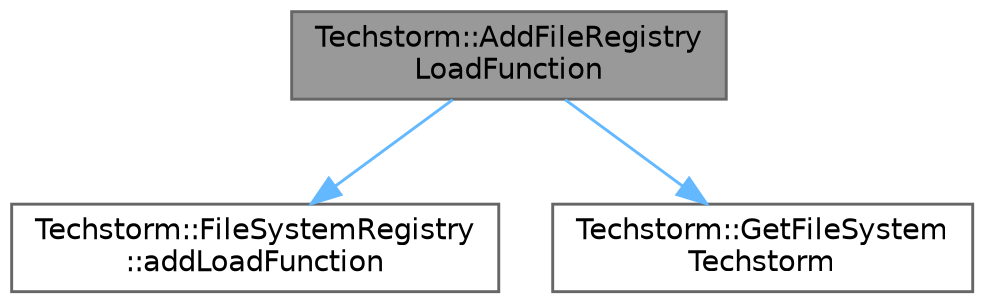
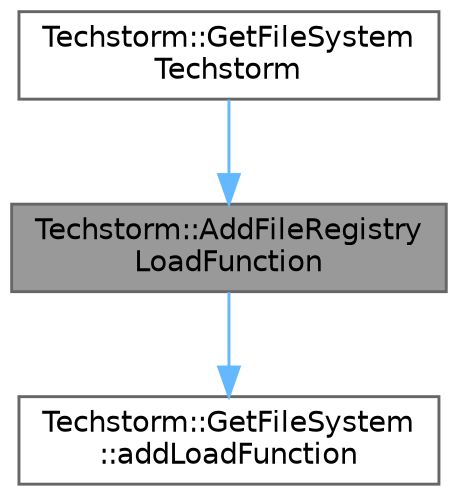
(624, 143) -> (229, 137)
(255, 248) -> (229, 440)
